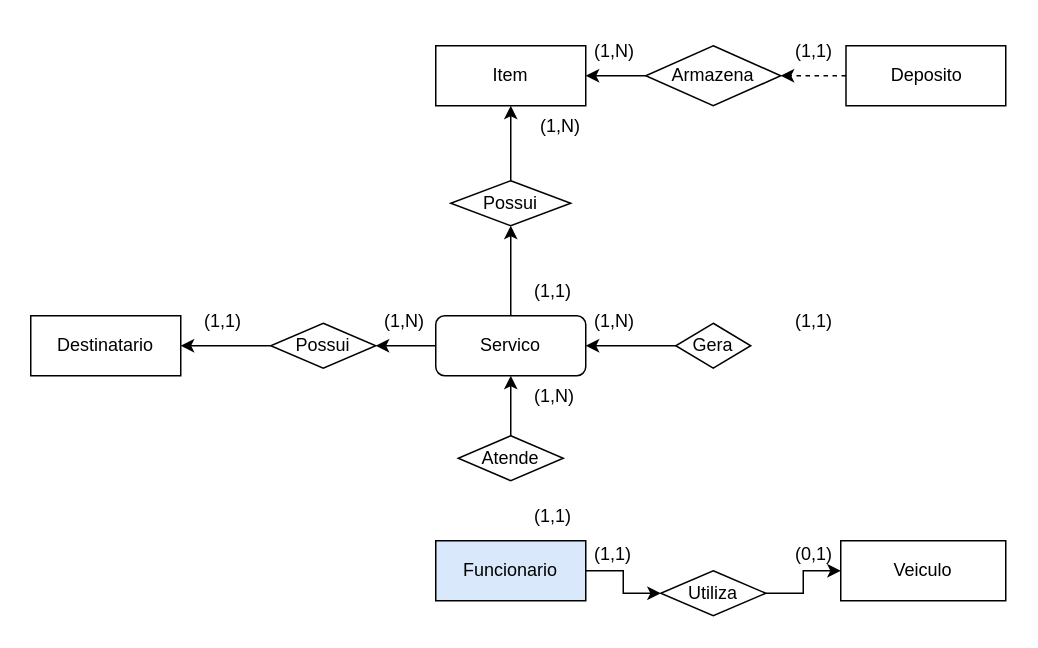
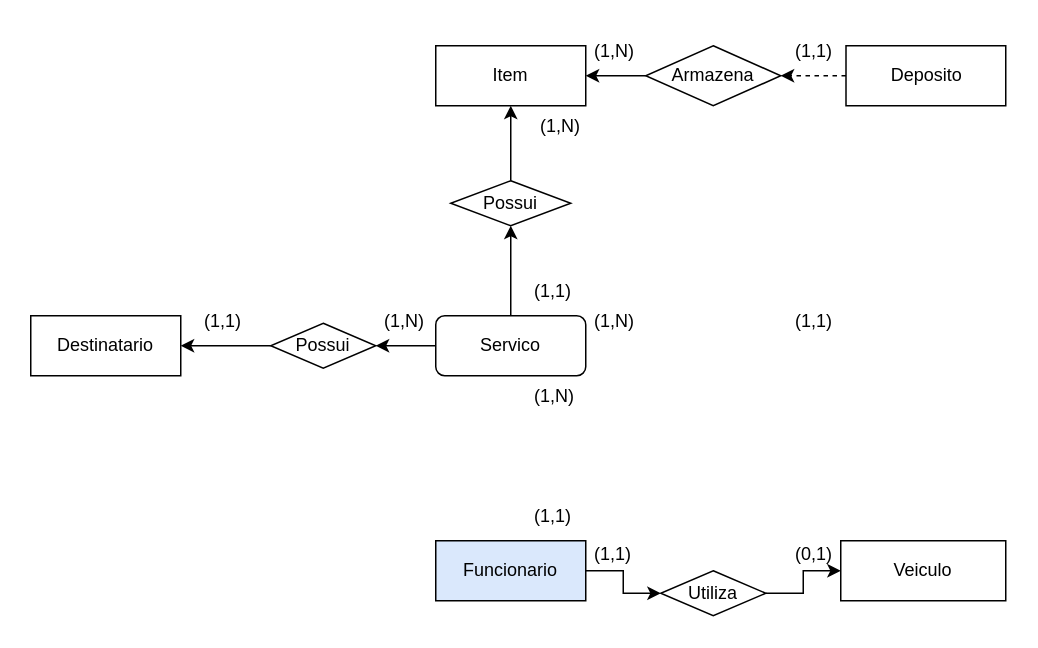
(636, 346) -> none
(713, 346) -> none
(511, 411) -> none
(511, 458) -> none
